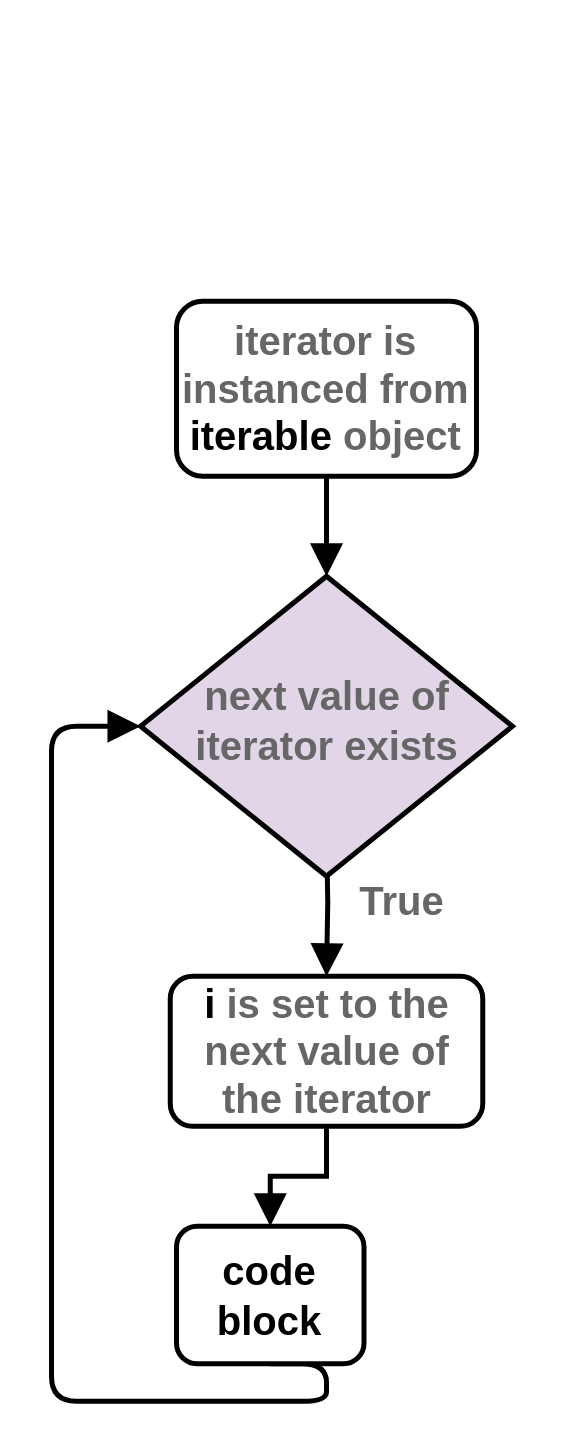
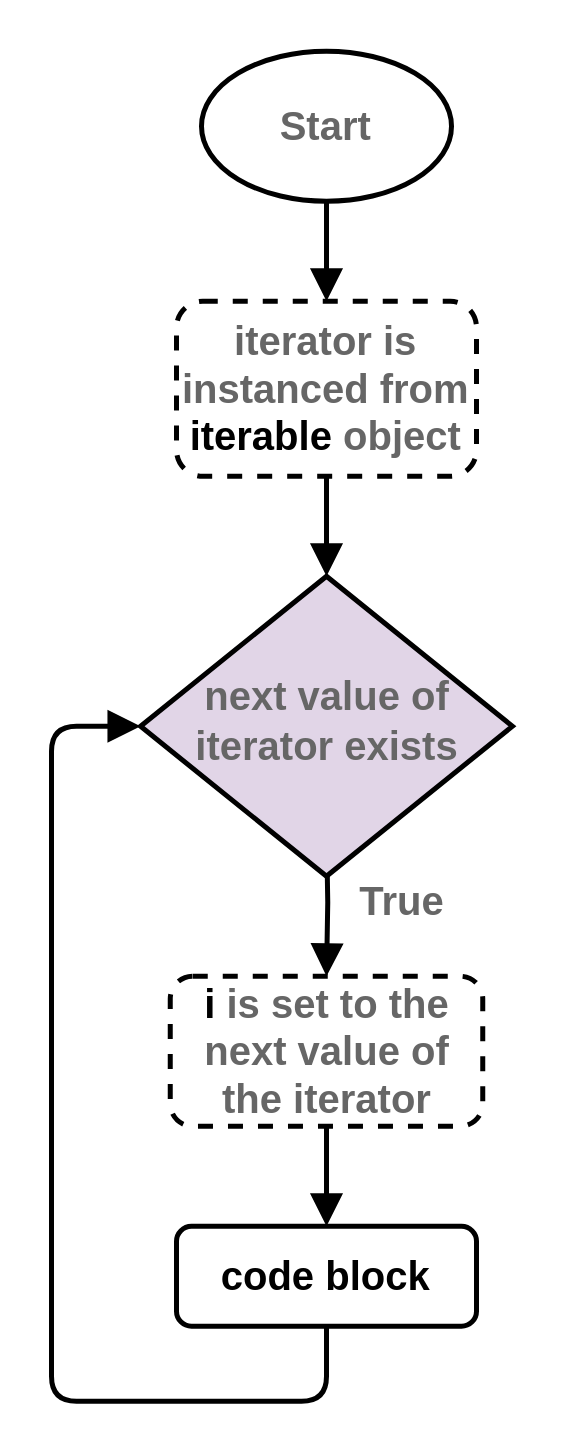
none -> (326, 126)
none -> (326, 235)
(326, 389) -> (326, 389)
(326, 1051) -> (326, 1051)
(270, 1295) -> (326, 1276)
